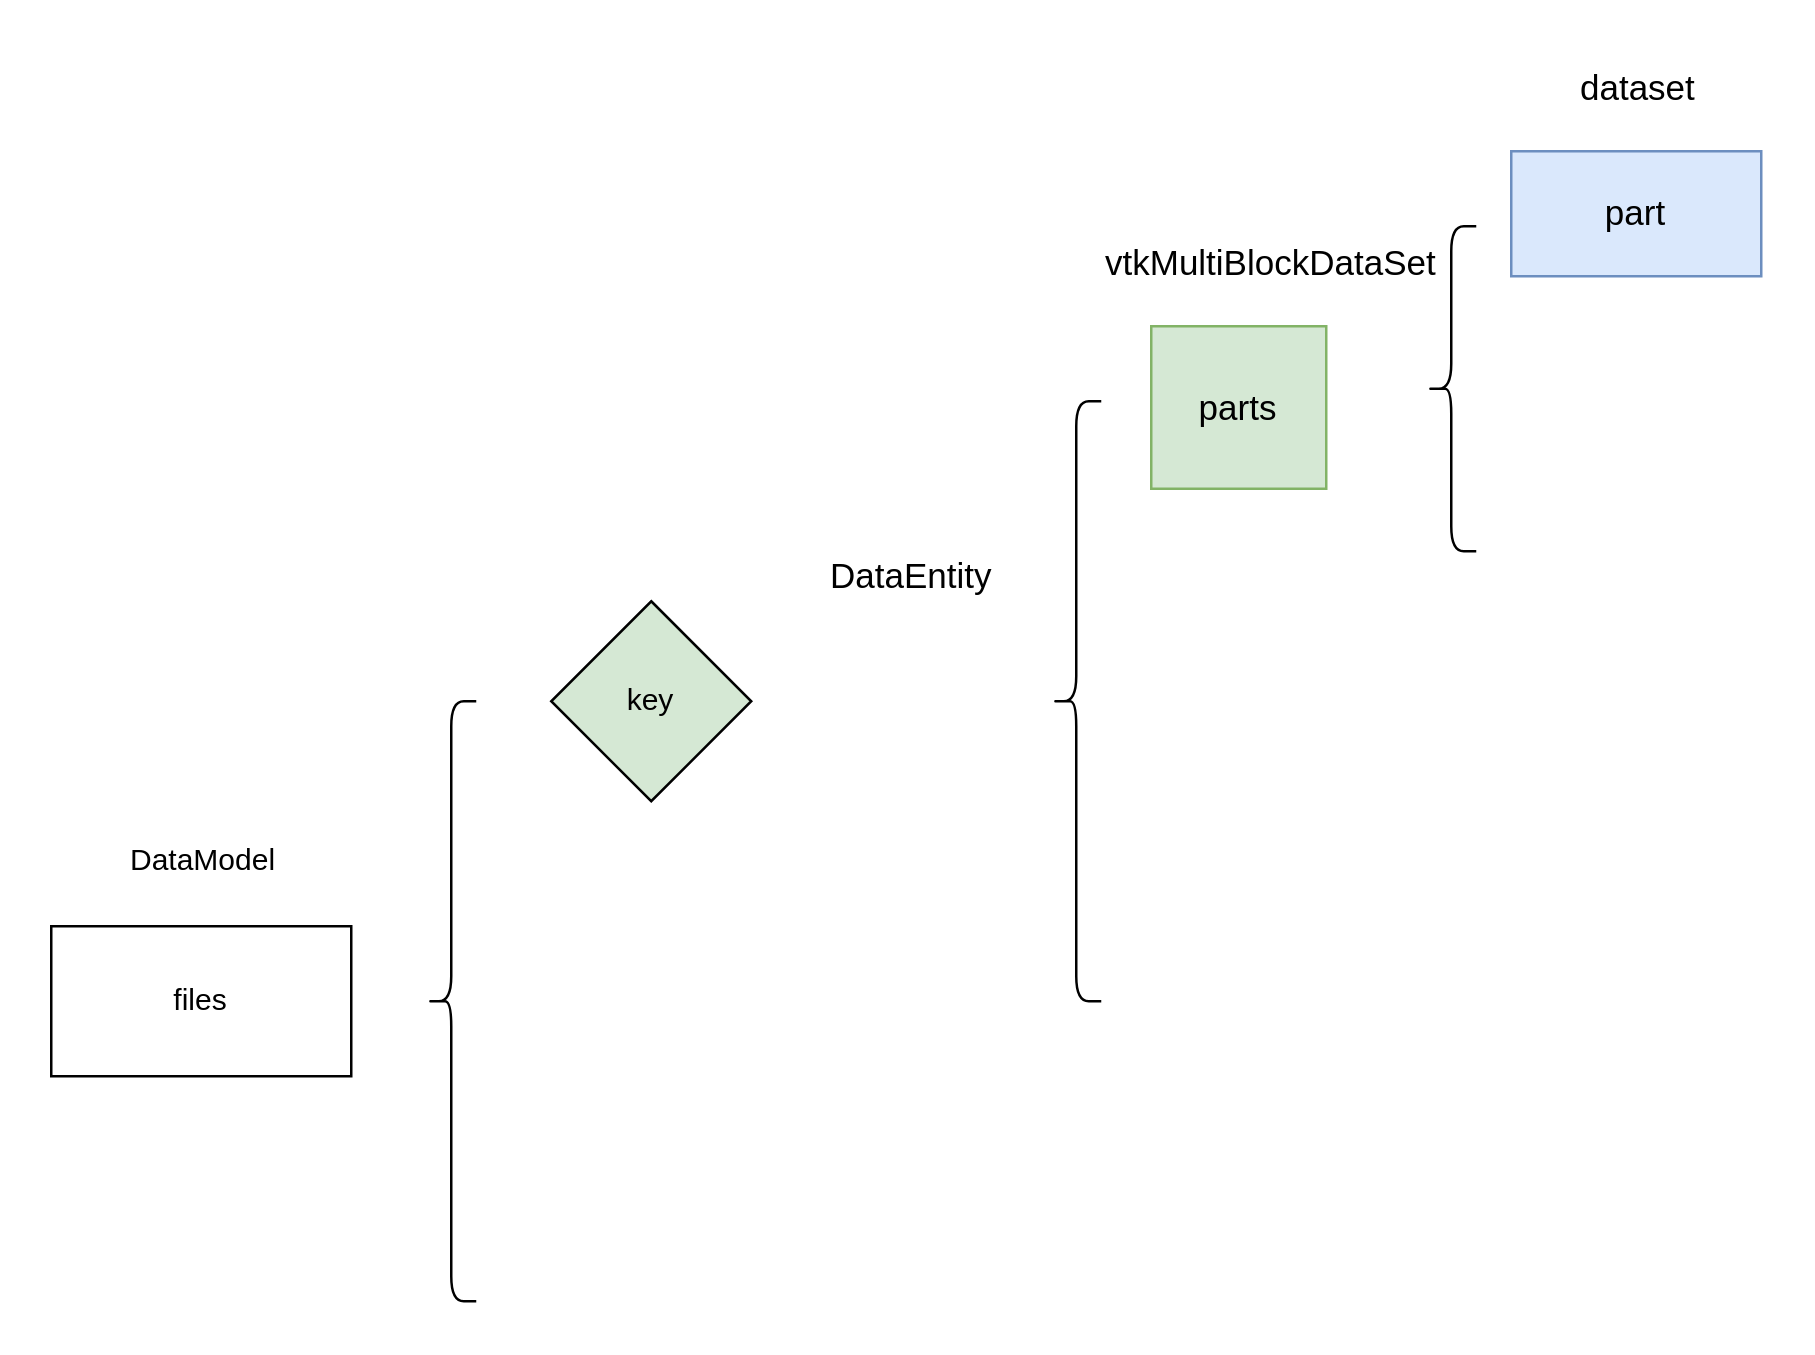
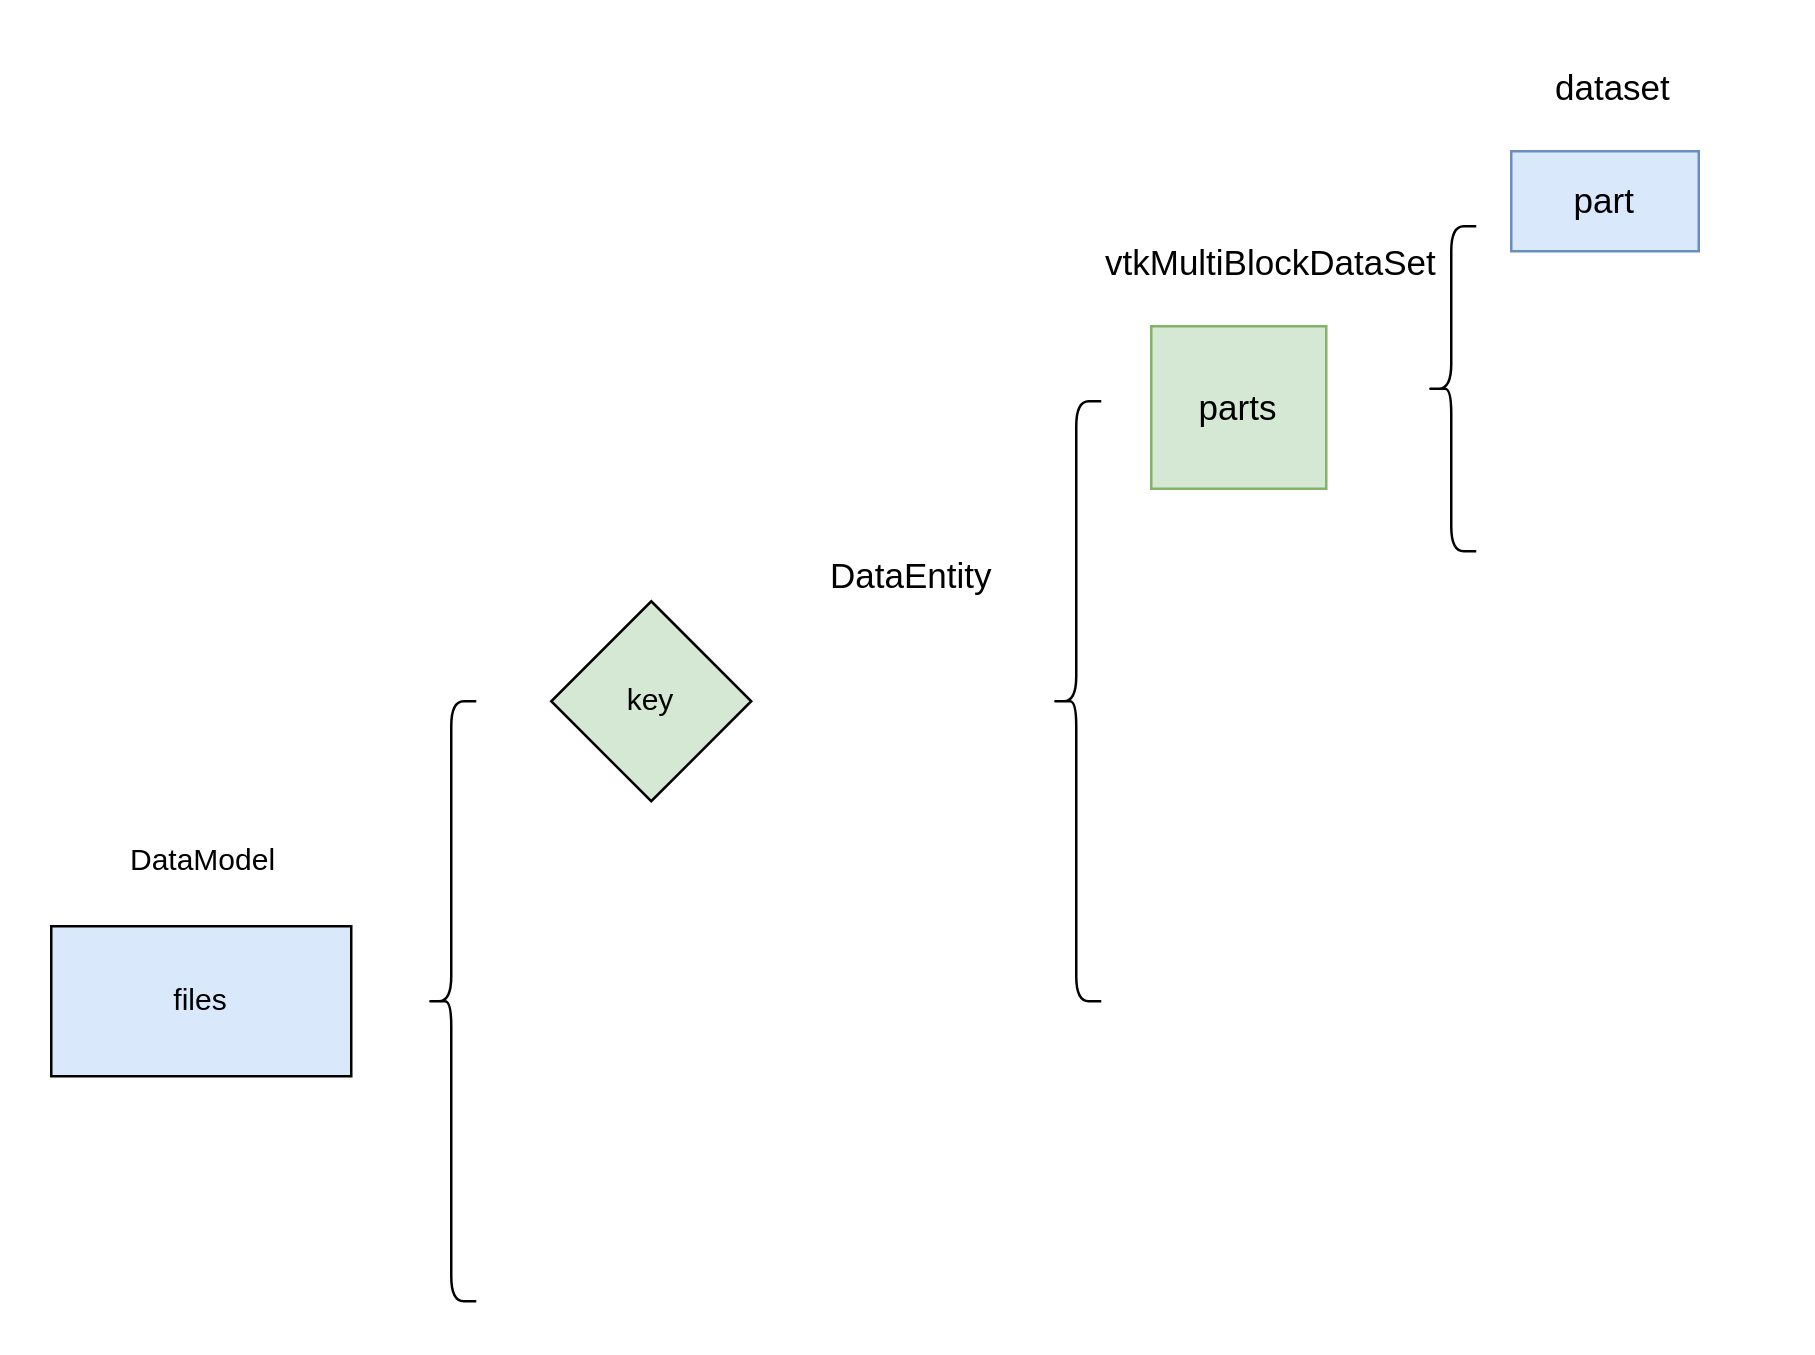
(1659, 89) -> (1634, 89)
(1636, 214) -> (1605, 201)
(201, 1001) -> (201, 1001)
